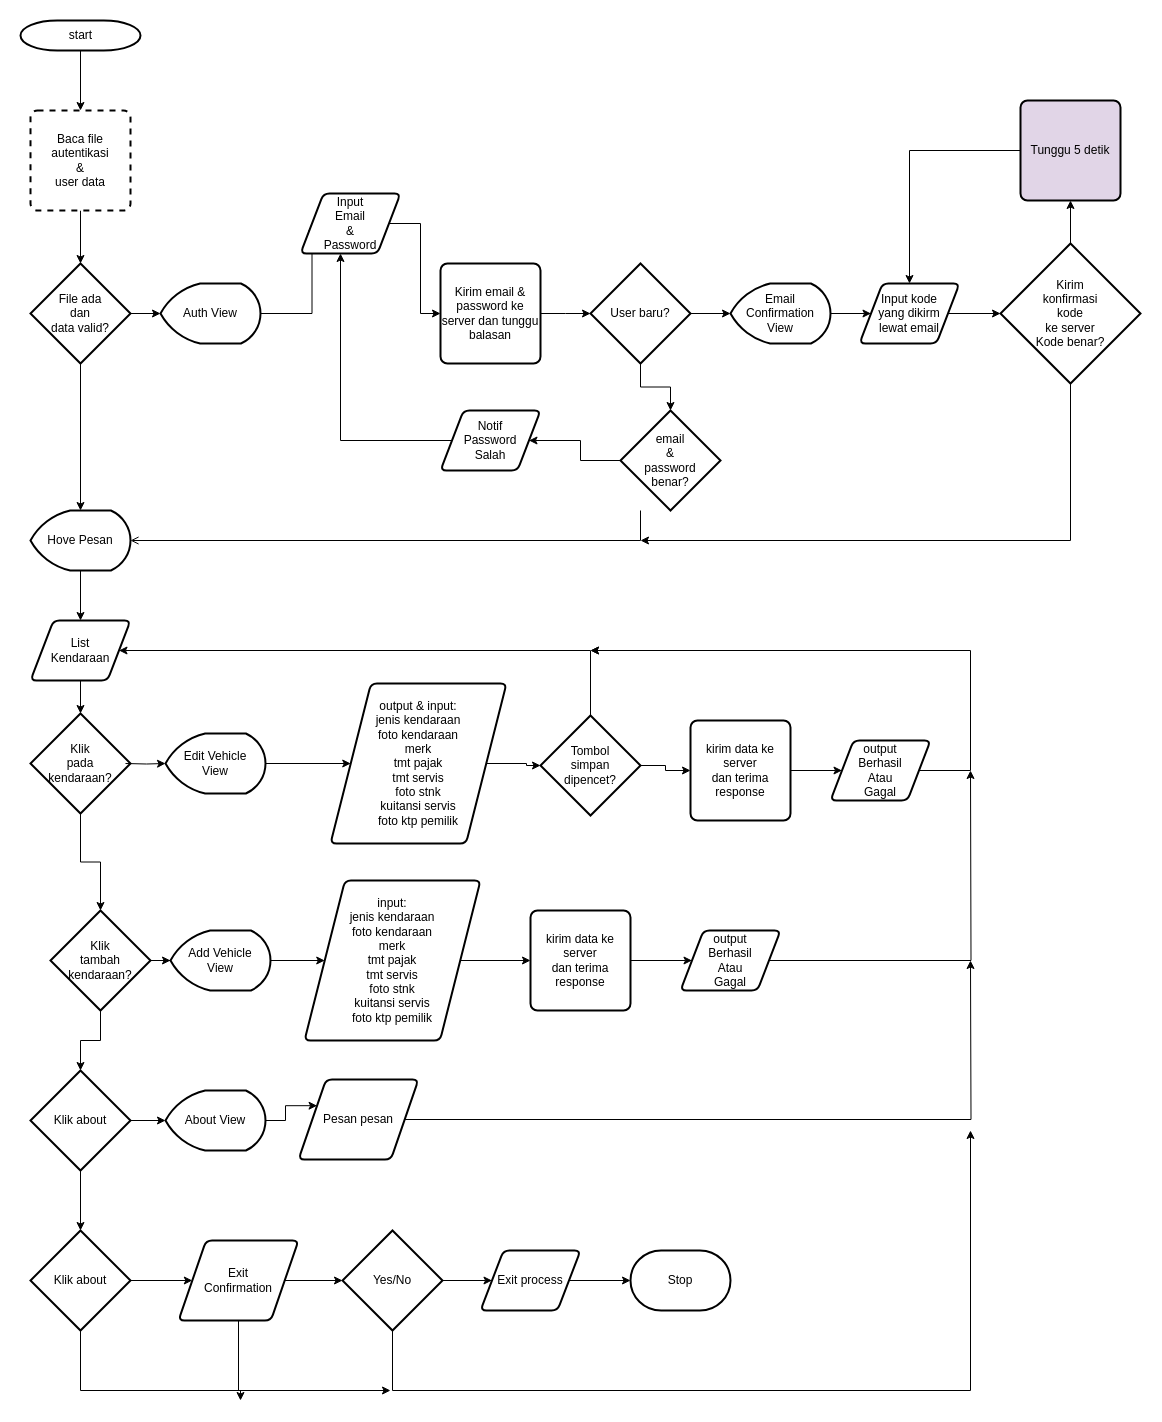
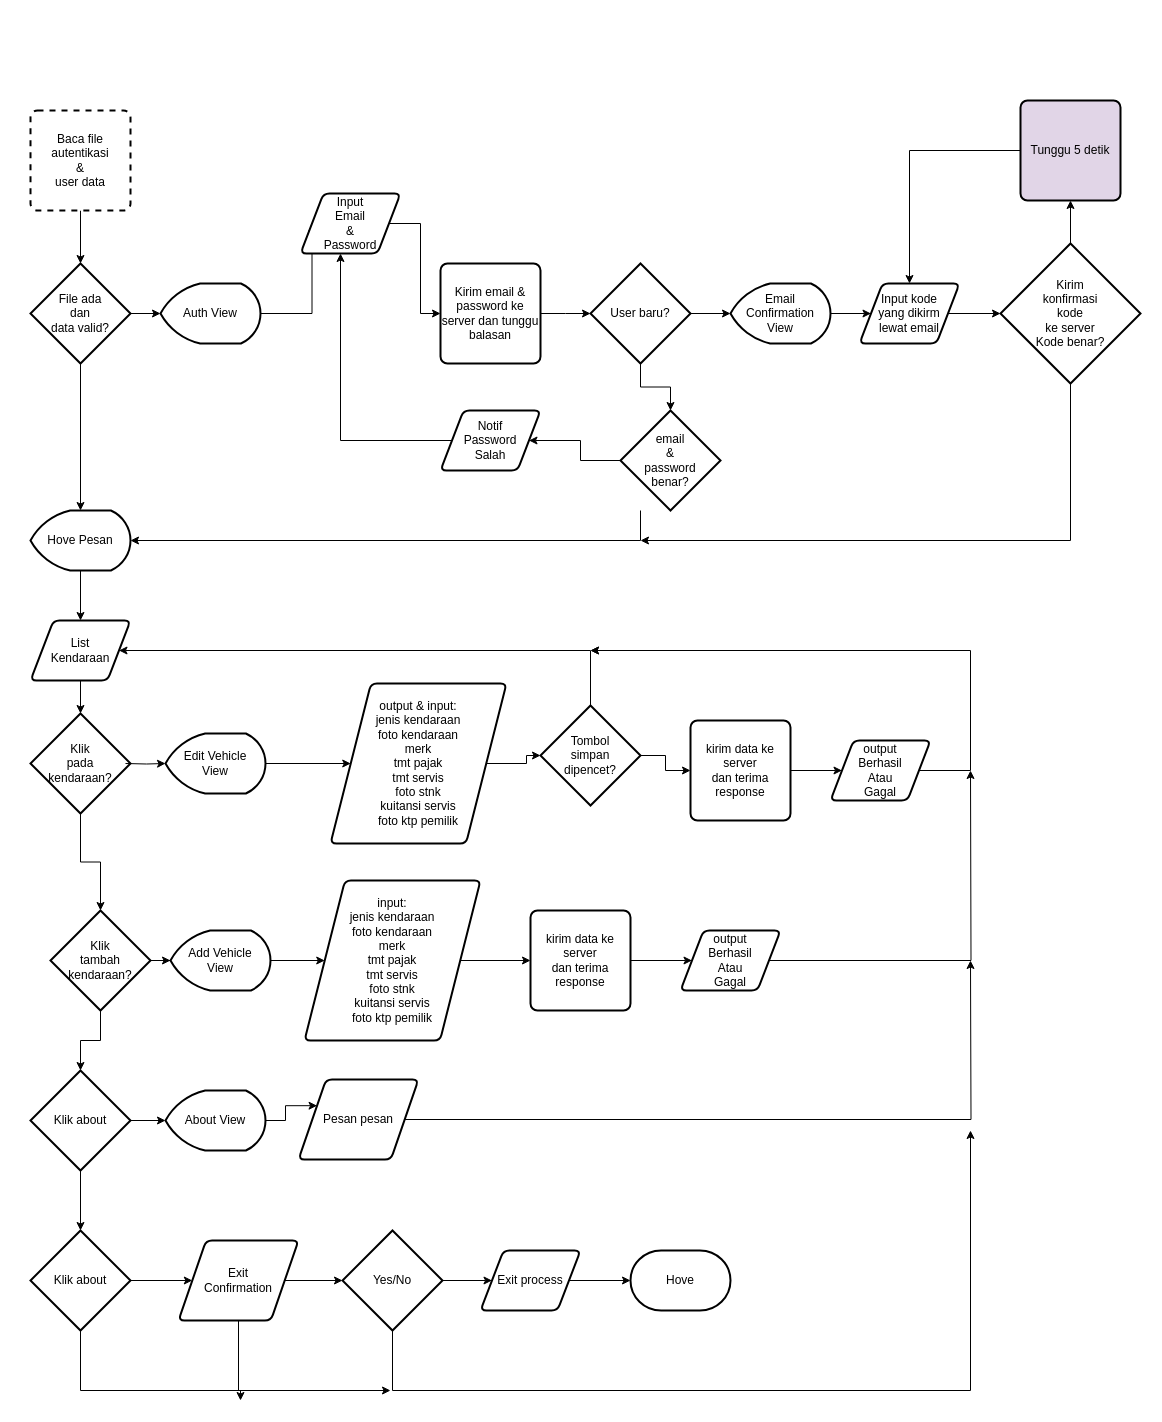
(81, 36) -> none
(81, 77) -> none
(136, 541) -> (138, 541)
(591, 766) -> (591, 756)
(681, 1281) -> (681, 1281)
